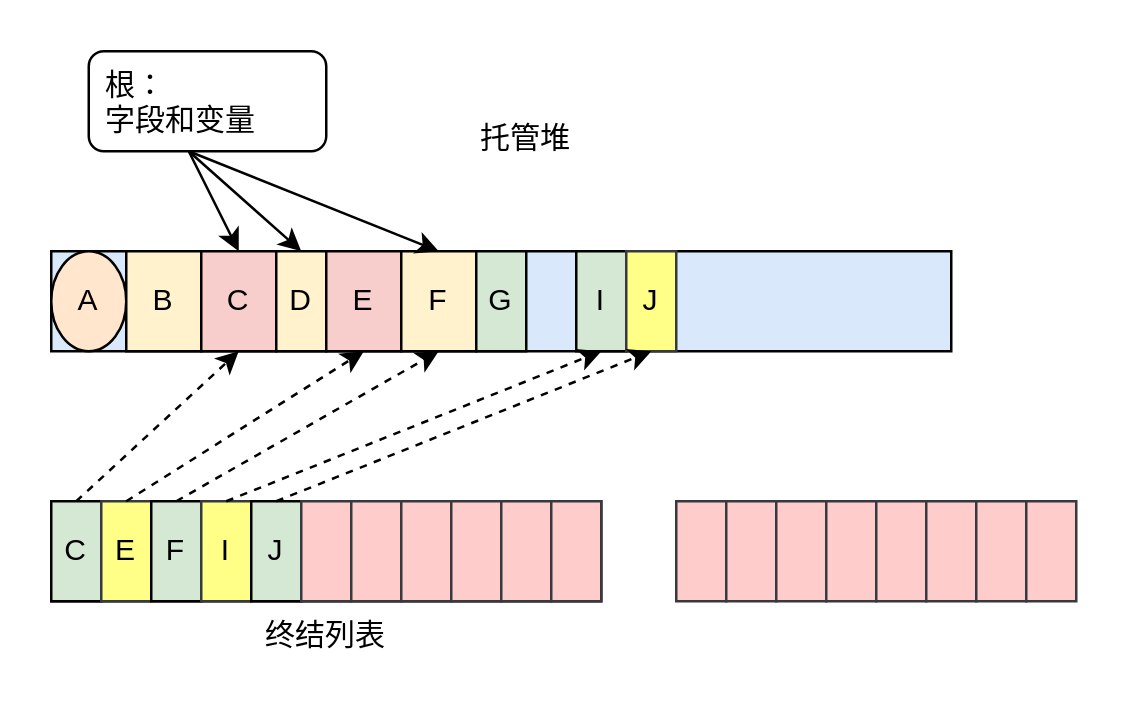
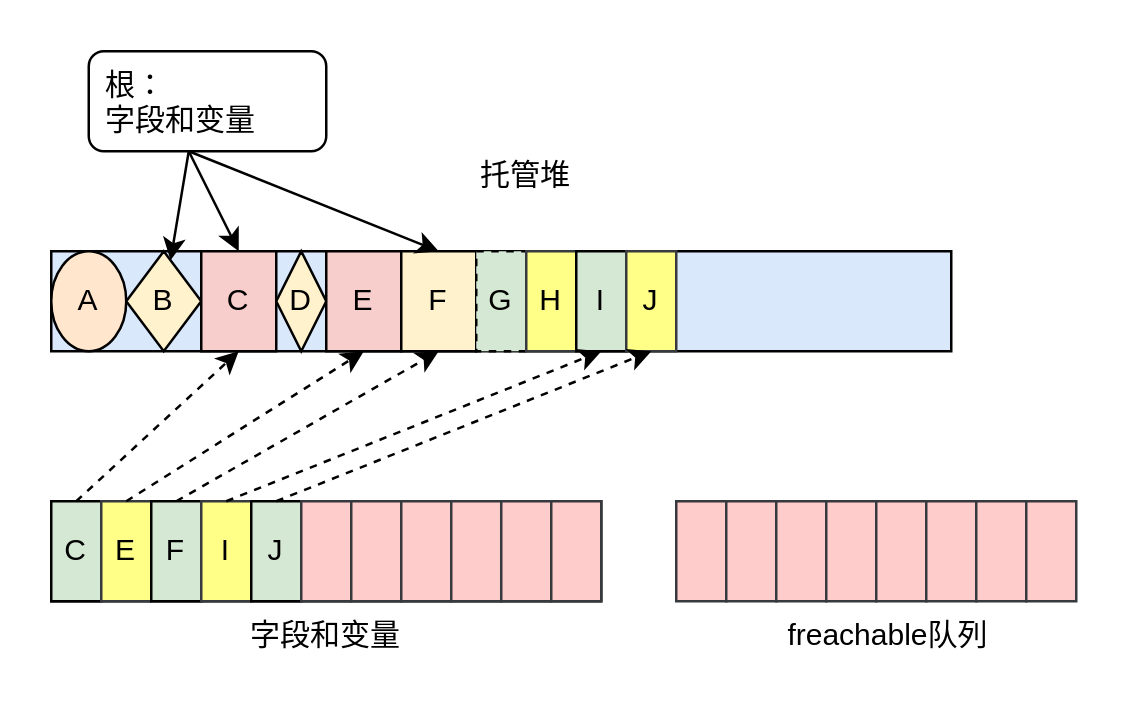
(526, 139) -> (526, 176)
(244, 200) -> (180, 202)
(164, 301) -> (164, 301)
(301, 301) -> (301, 301)
(501, 301) -> (501, 301)
none -> (551, 301)
(326, 636) -> (326, 636)
none -> (889, 636)
